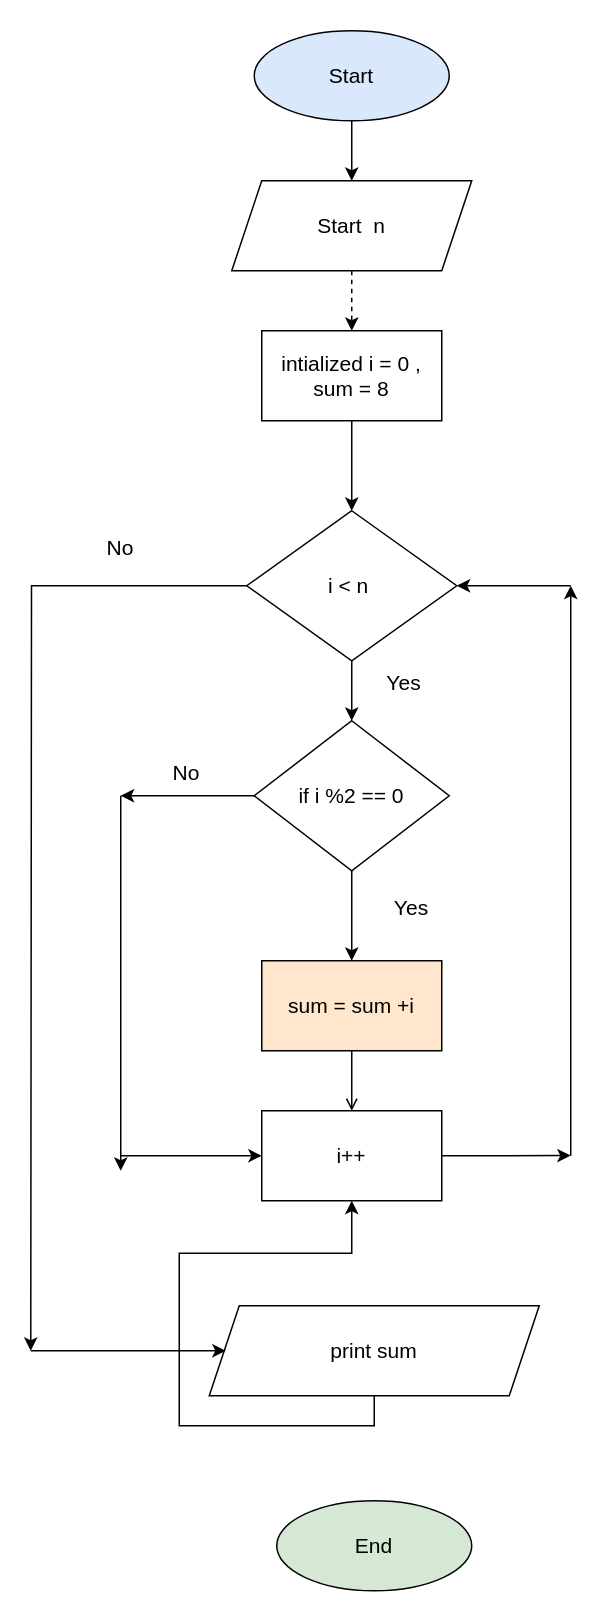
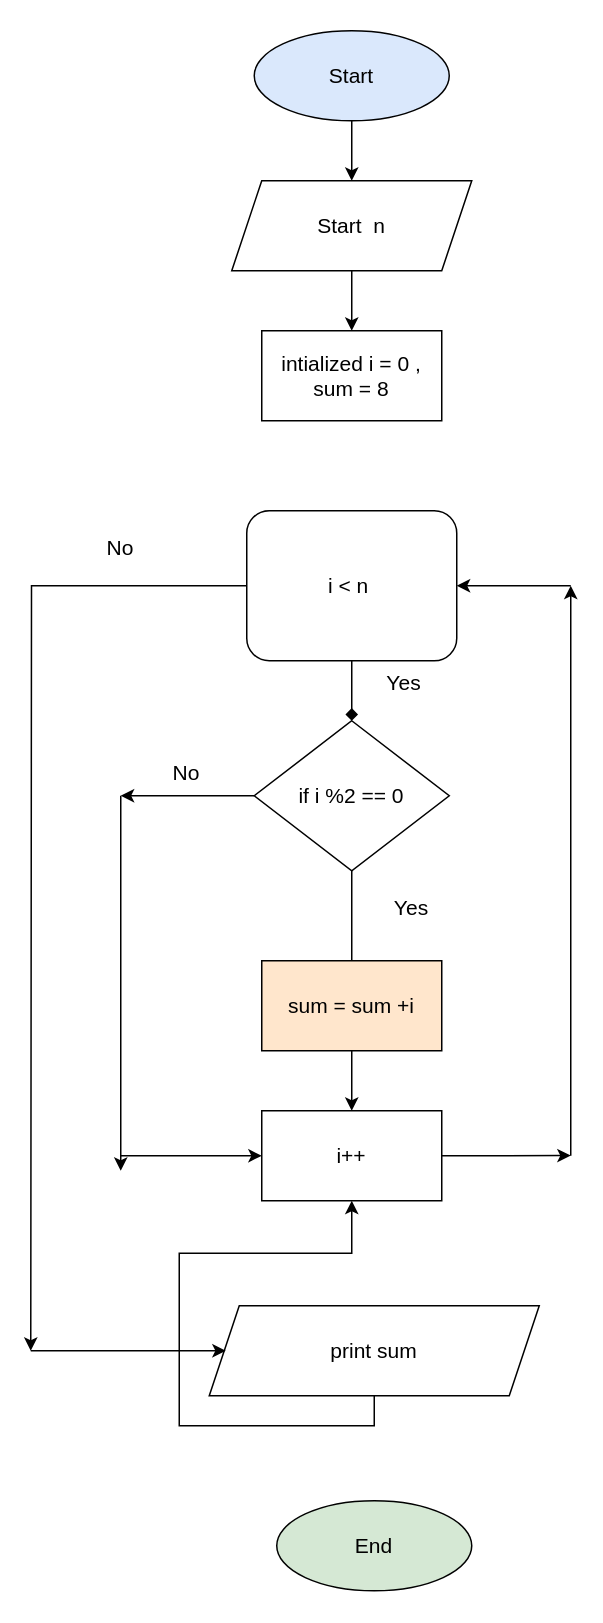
(352, 295) -> (352, 295)
(352, 461) -> none
(352, 586) -> (352, 586)
(352, 709) -> (352, 708)
(352, 949) -> (352, 953)
(352, 1101) -> (352, 1099)
